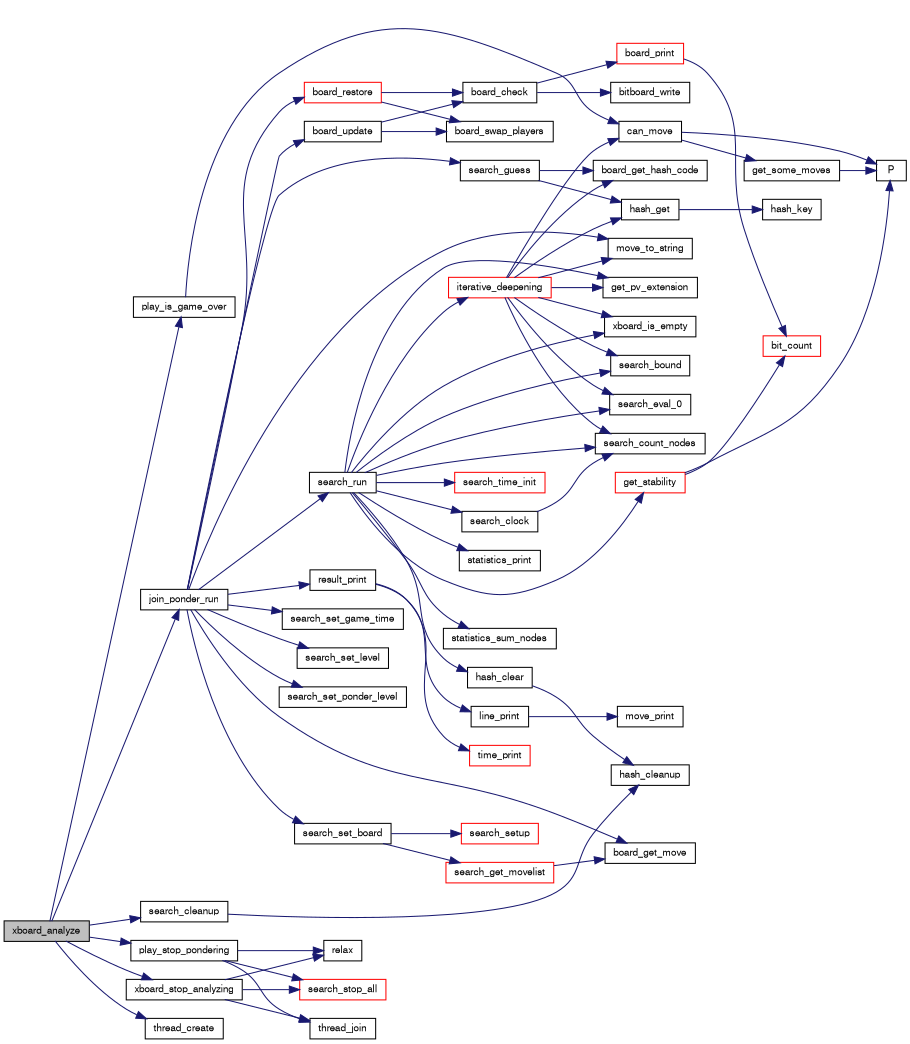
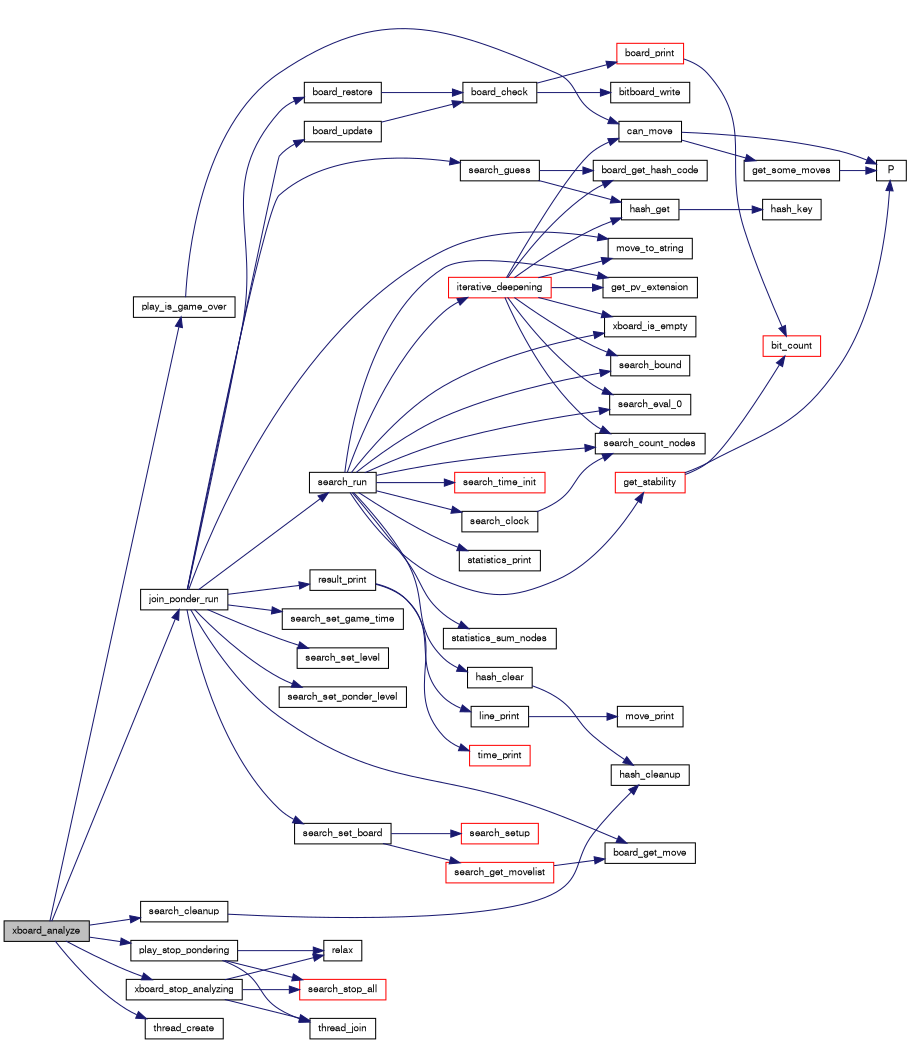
(343, 93) -> (343, 93)
(500, 132) -> none
